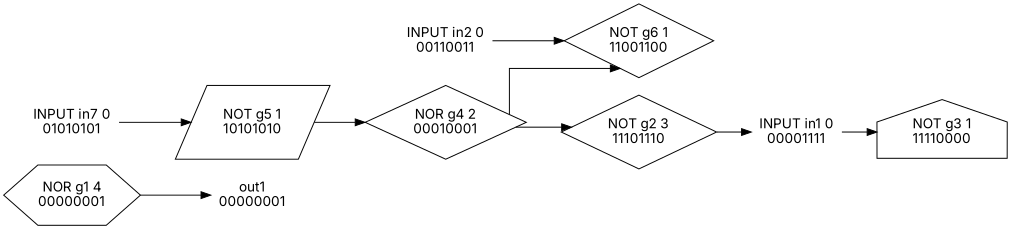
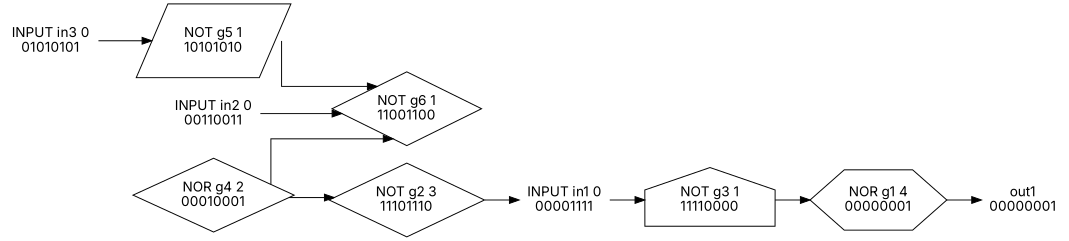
(72, 122) -> (51, 41)
(335, 122) -> (302, 86)
none -> (788, 200)
